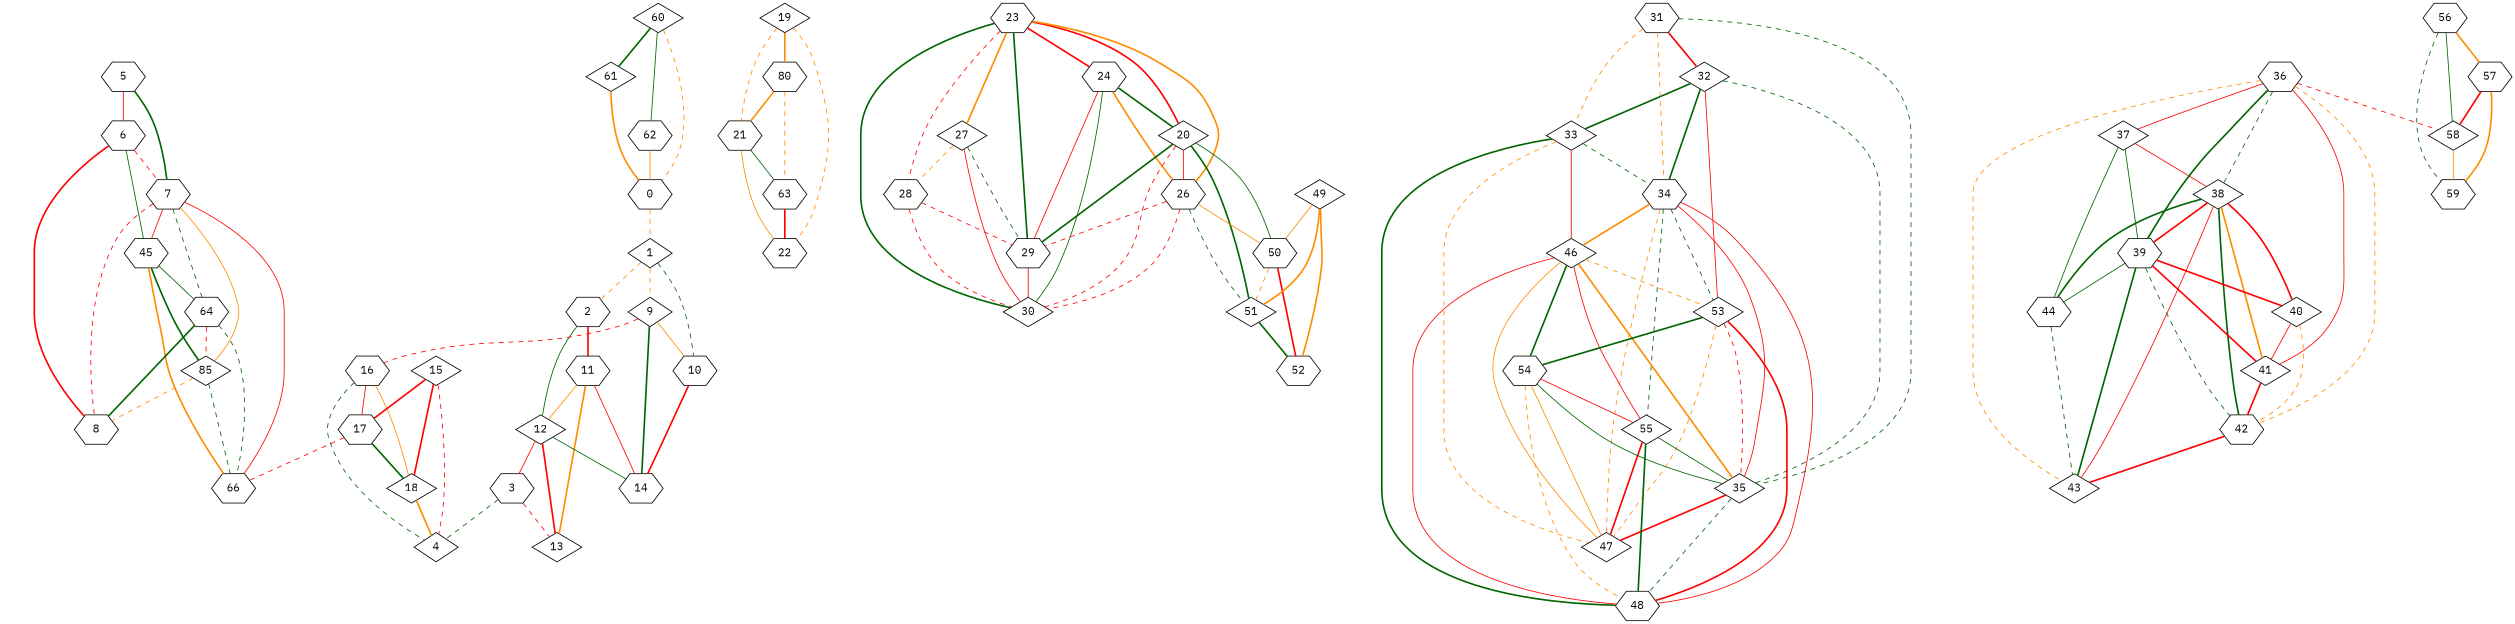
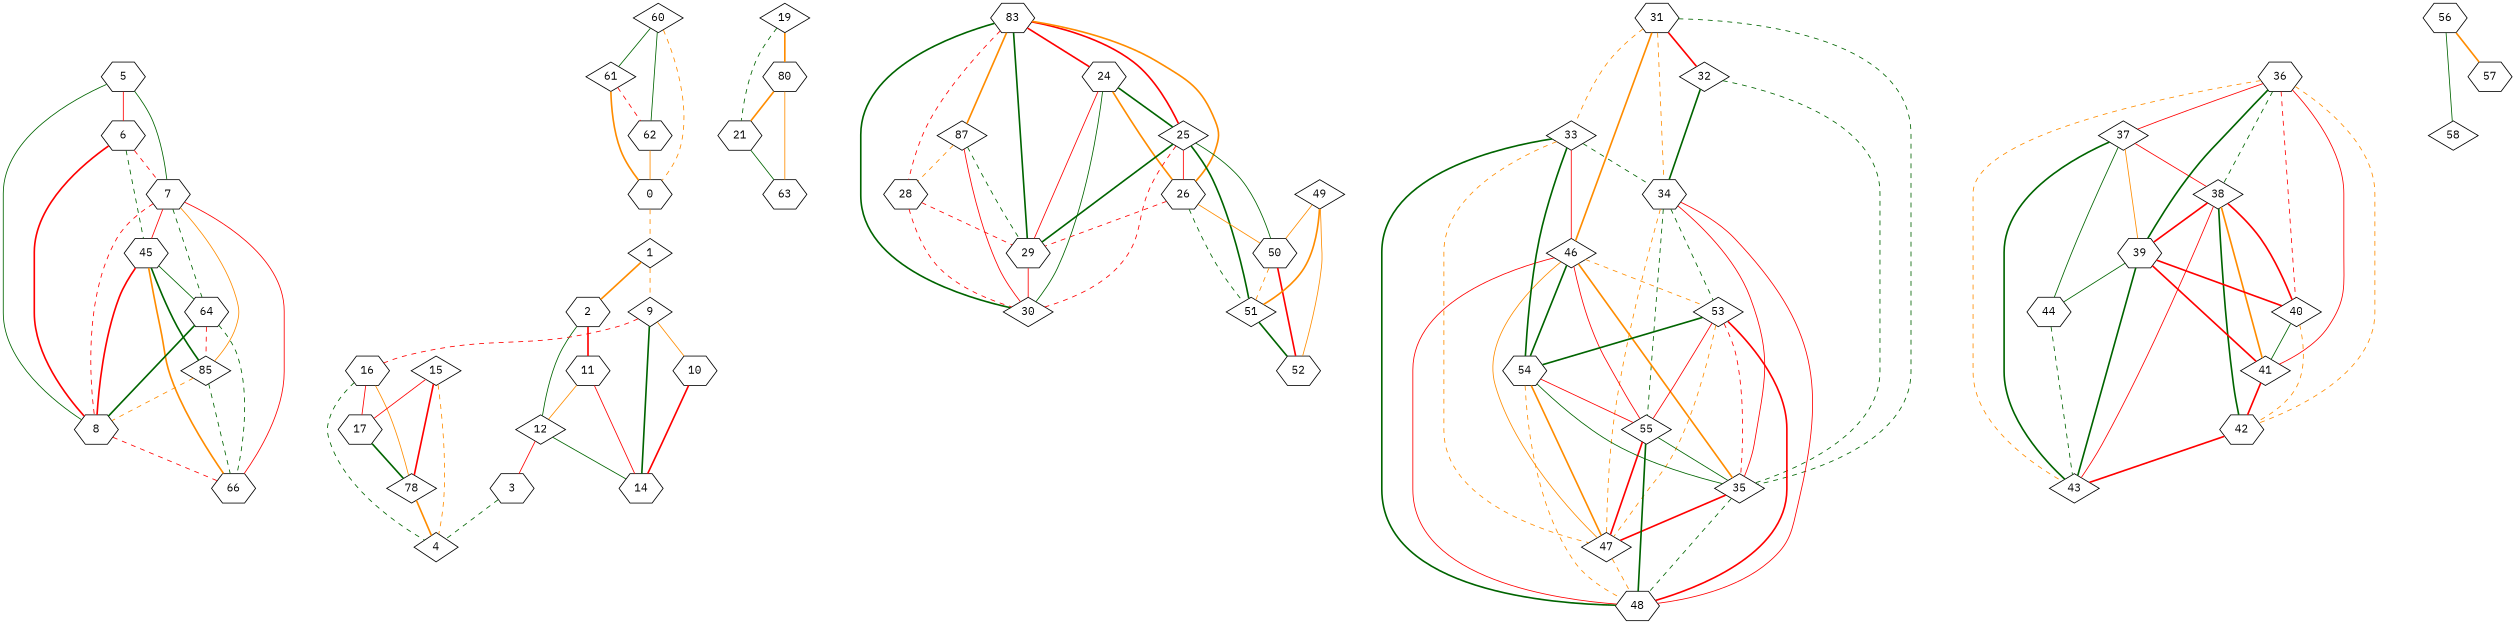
(1013, 18) -> (1013, 18)
(635, 47) -> (635, 47)
(752, 71) -> (752, 71)
none -> (629, 104)
(1638, 106) -> (1537, 250)
(2368, 107) -> (2288, 195)
(2470, 108) -> none
(157, 133) -> (157, 133)
(785, 136) -> (785, 136)
(962, 136) -> (962, 136)
(1183, 136) -> (1183, 136)
(135, 194) -> (135, 194)
(1711, 194) -> (1683, 371)
(2131, 194) -> (2131, 194)
(2453, 194) -> none
(1616, 225) -> (1614, 137)
(2119, 233) -> none
none -> (3, 243)
(785, 253) -> none
(1131, 280) -> none
(621, 281) -> (621, 281)
(1319, 283) -> (1319, 283)
none -> (2004, 295)
(683, 306) -> none
none -> (107, 339)
(2281, 341) -> (2281, 341)
(2183, 345) -> none
(400, 399) -> (400, 399)
(297, 459) -> (165, 459)
(444, 459) -> (444, 459)
(1566, 460) -> (1566, 460)
(412, 488) -> (412, 488)
(557, 547) -> none
none -> (1621, 575)
